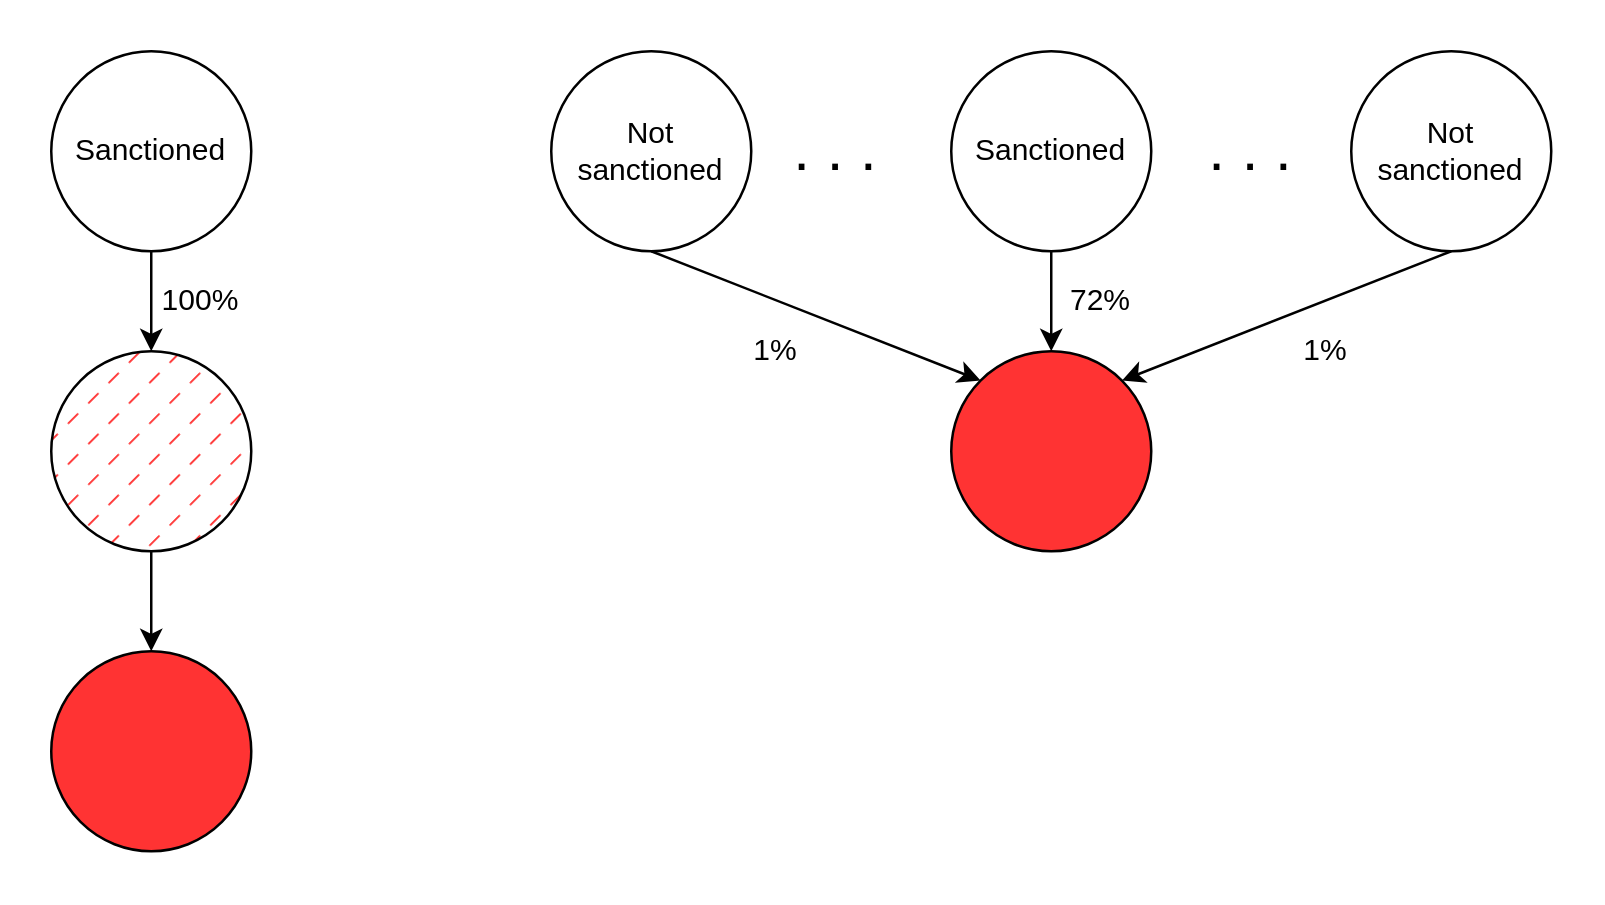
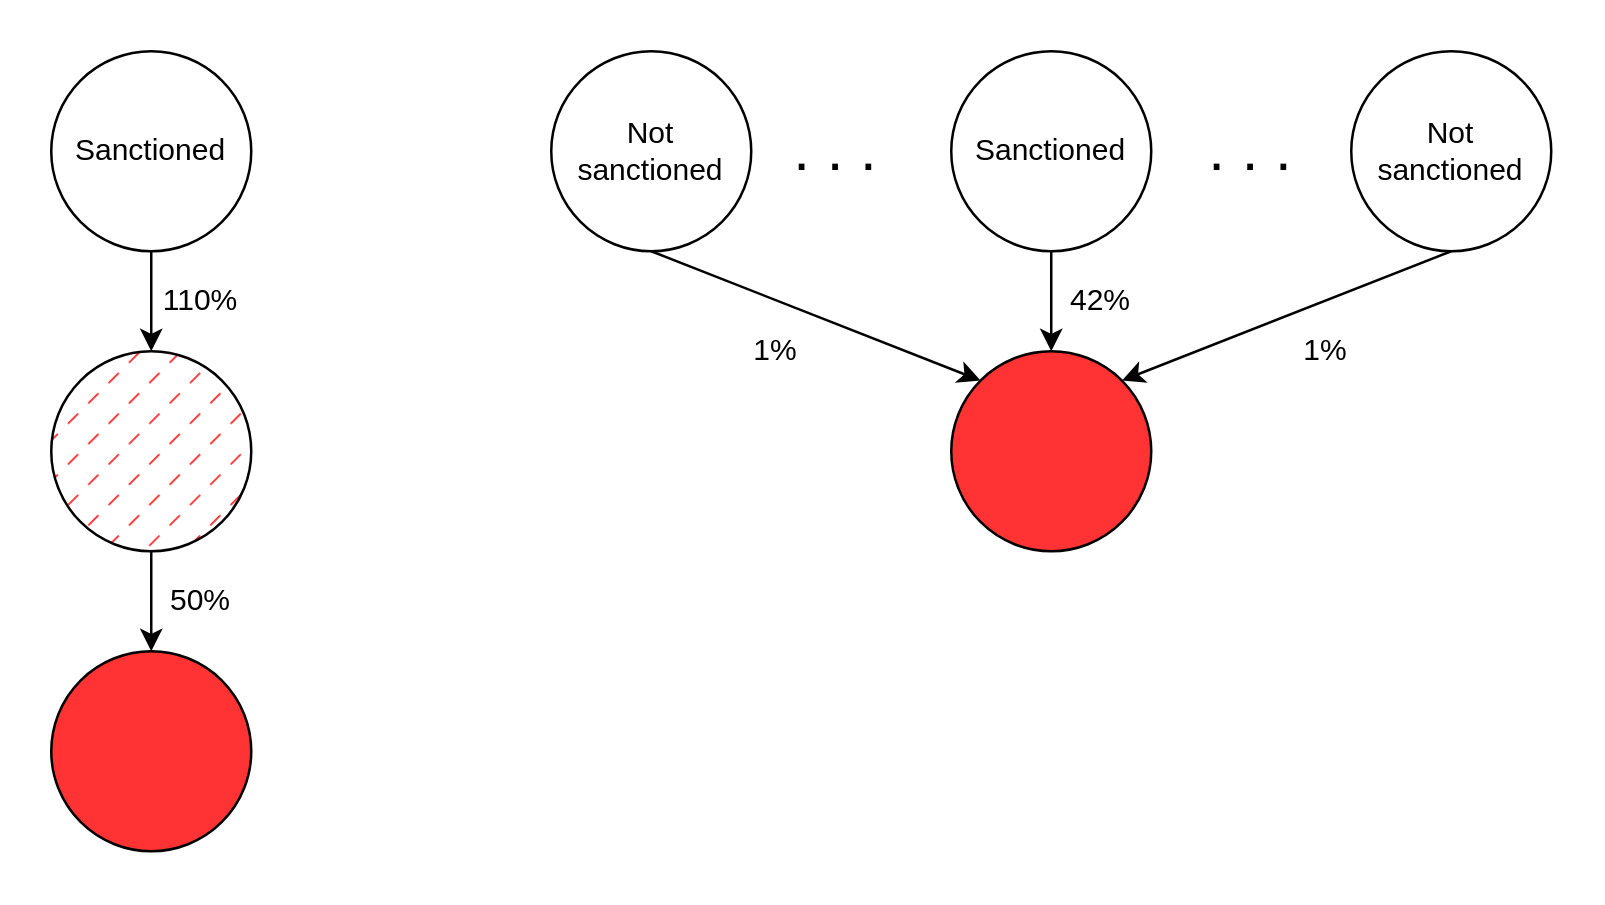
(201, 301) -> (201, 301)
(1101, 301) -> (1101, 301)
none -> (201, 601)
